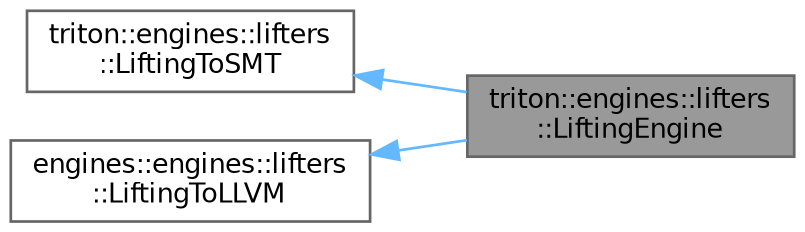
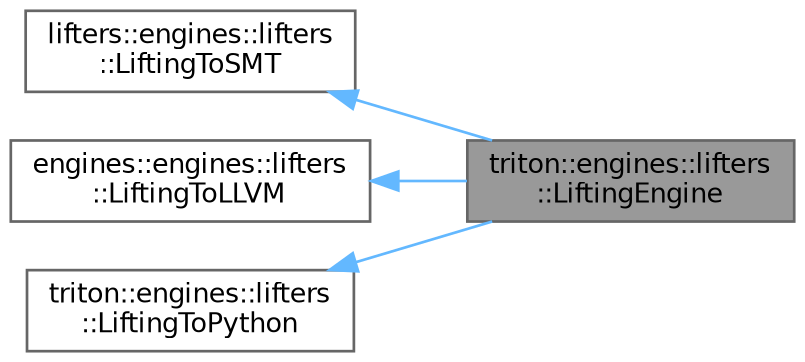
(190, 51) -> (190, 51)
none -> (190, 311)
